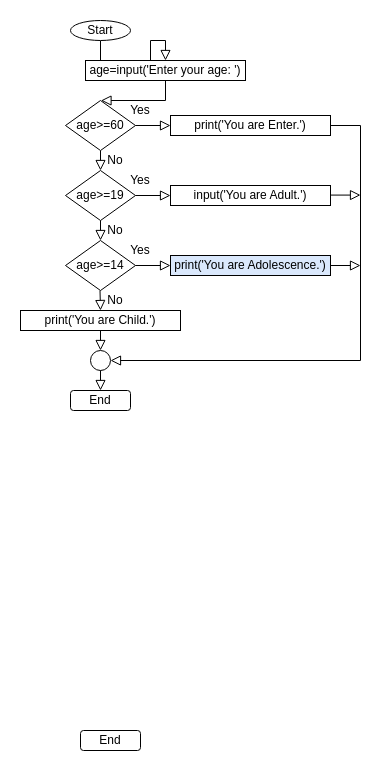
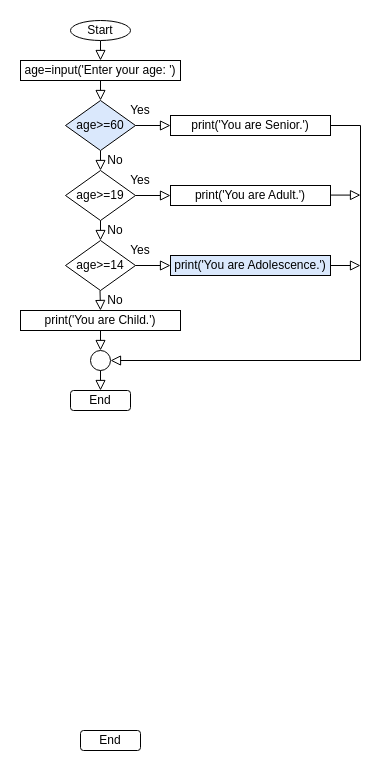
(166, 71) -> (101, 71)
(101, 126) -> (101, 126)
(251, 126) -> (251, 126)
(251, 196) -> (251, 196)
